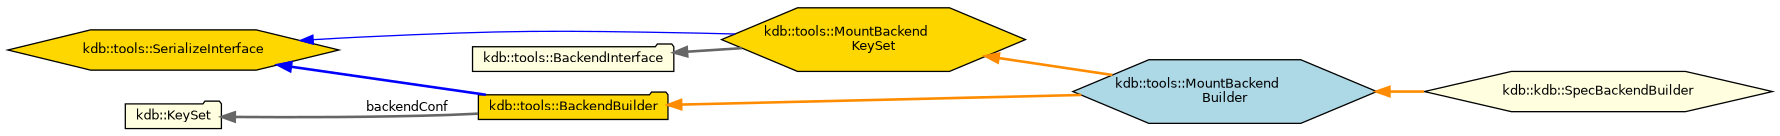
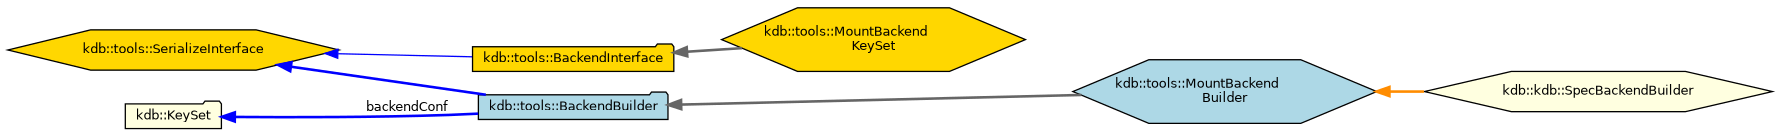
(524, 32) -> (405, 55)
(573, 59) -> (573, 59)
(1055, 67) -> none
(881, 100) -> (881, 100)
(573, 107) -> (573, 107)
(357, 117) -> (357, 117)
